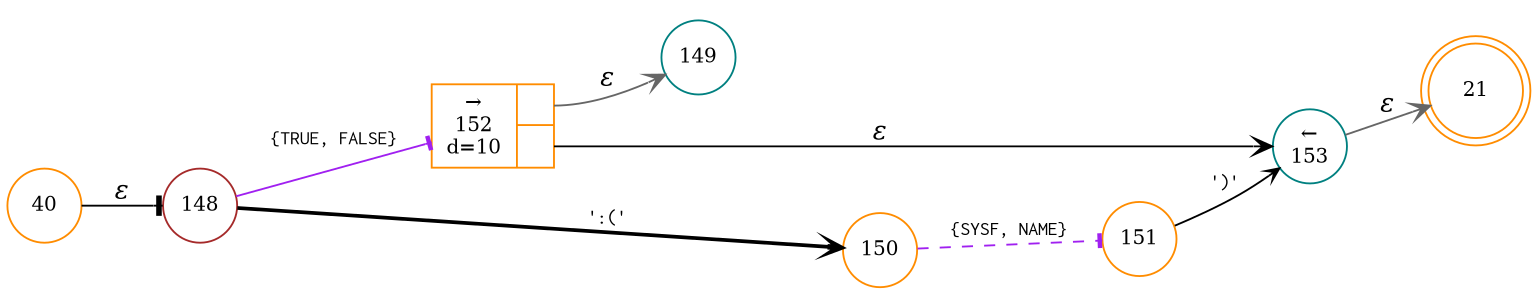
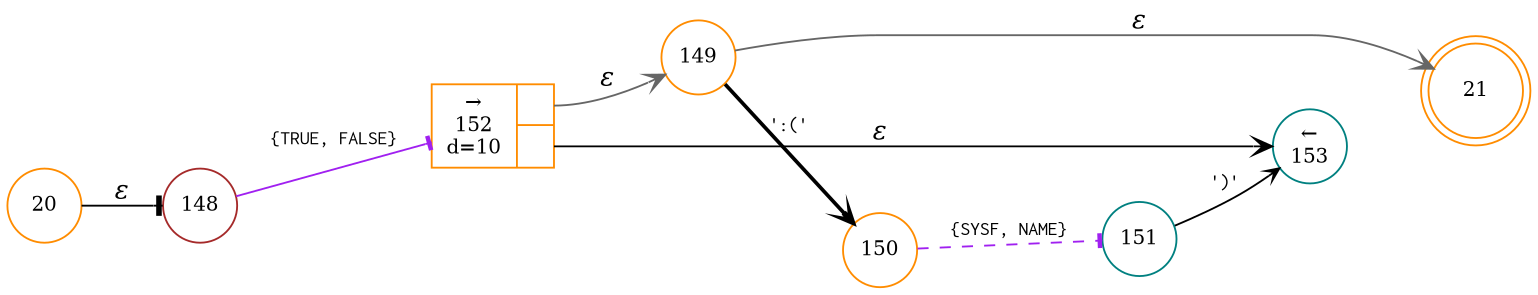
(698, 57) -> (698, 57)
(1379, 123) -> (1077, 35)
(44, 206) -> (44, 206)
(533, 227) -> (794, 159)
(1139, 239) -> (1139, 239)
